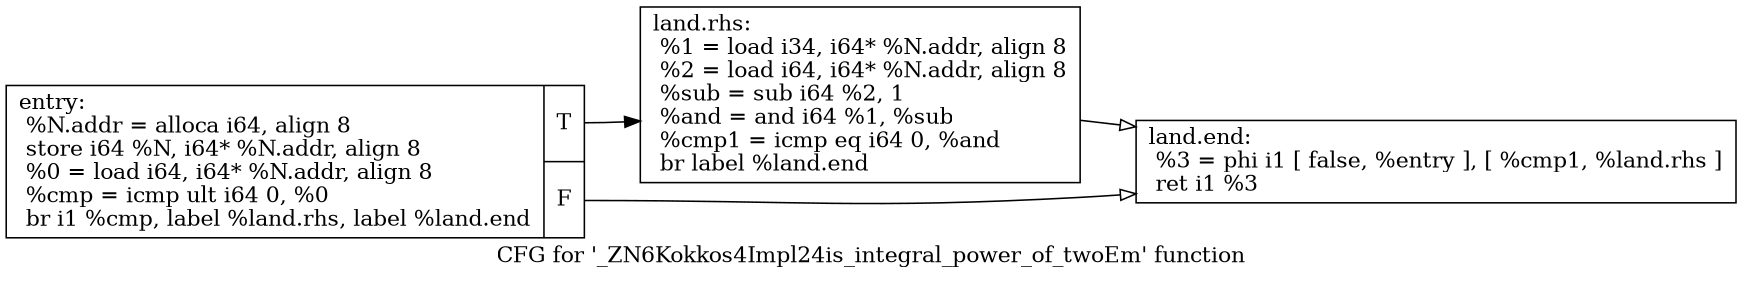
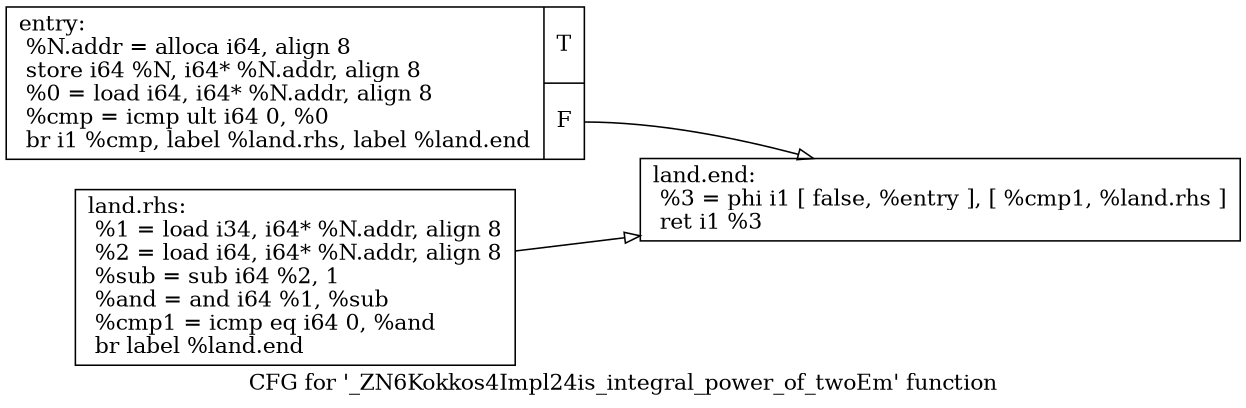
(604, 123) -> none
